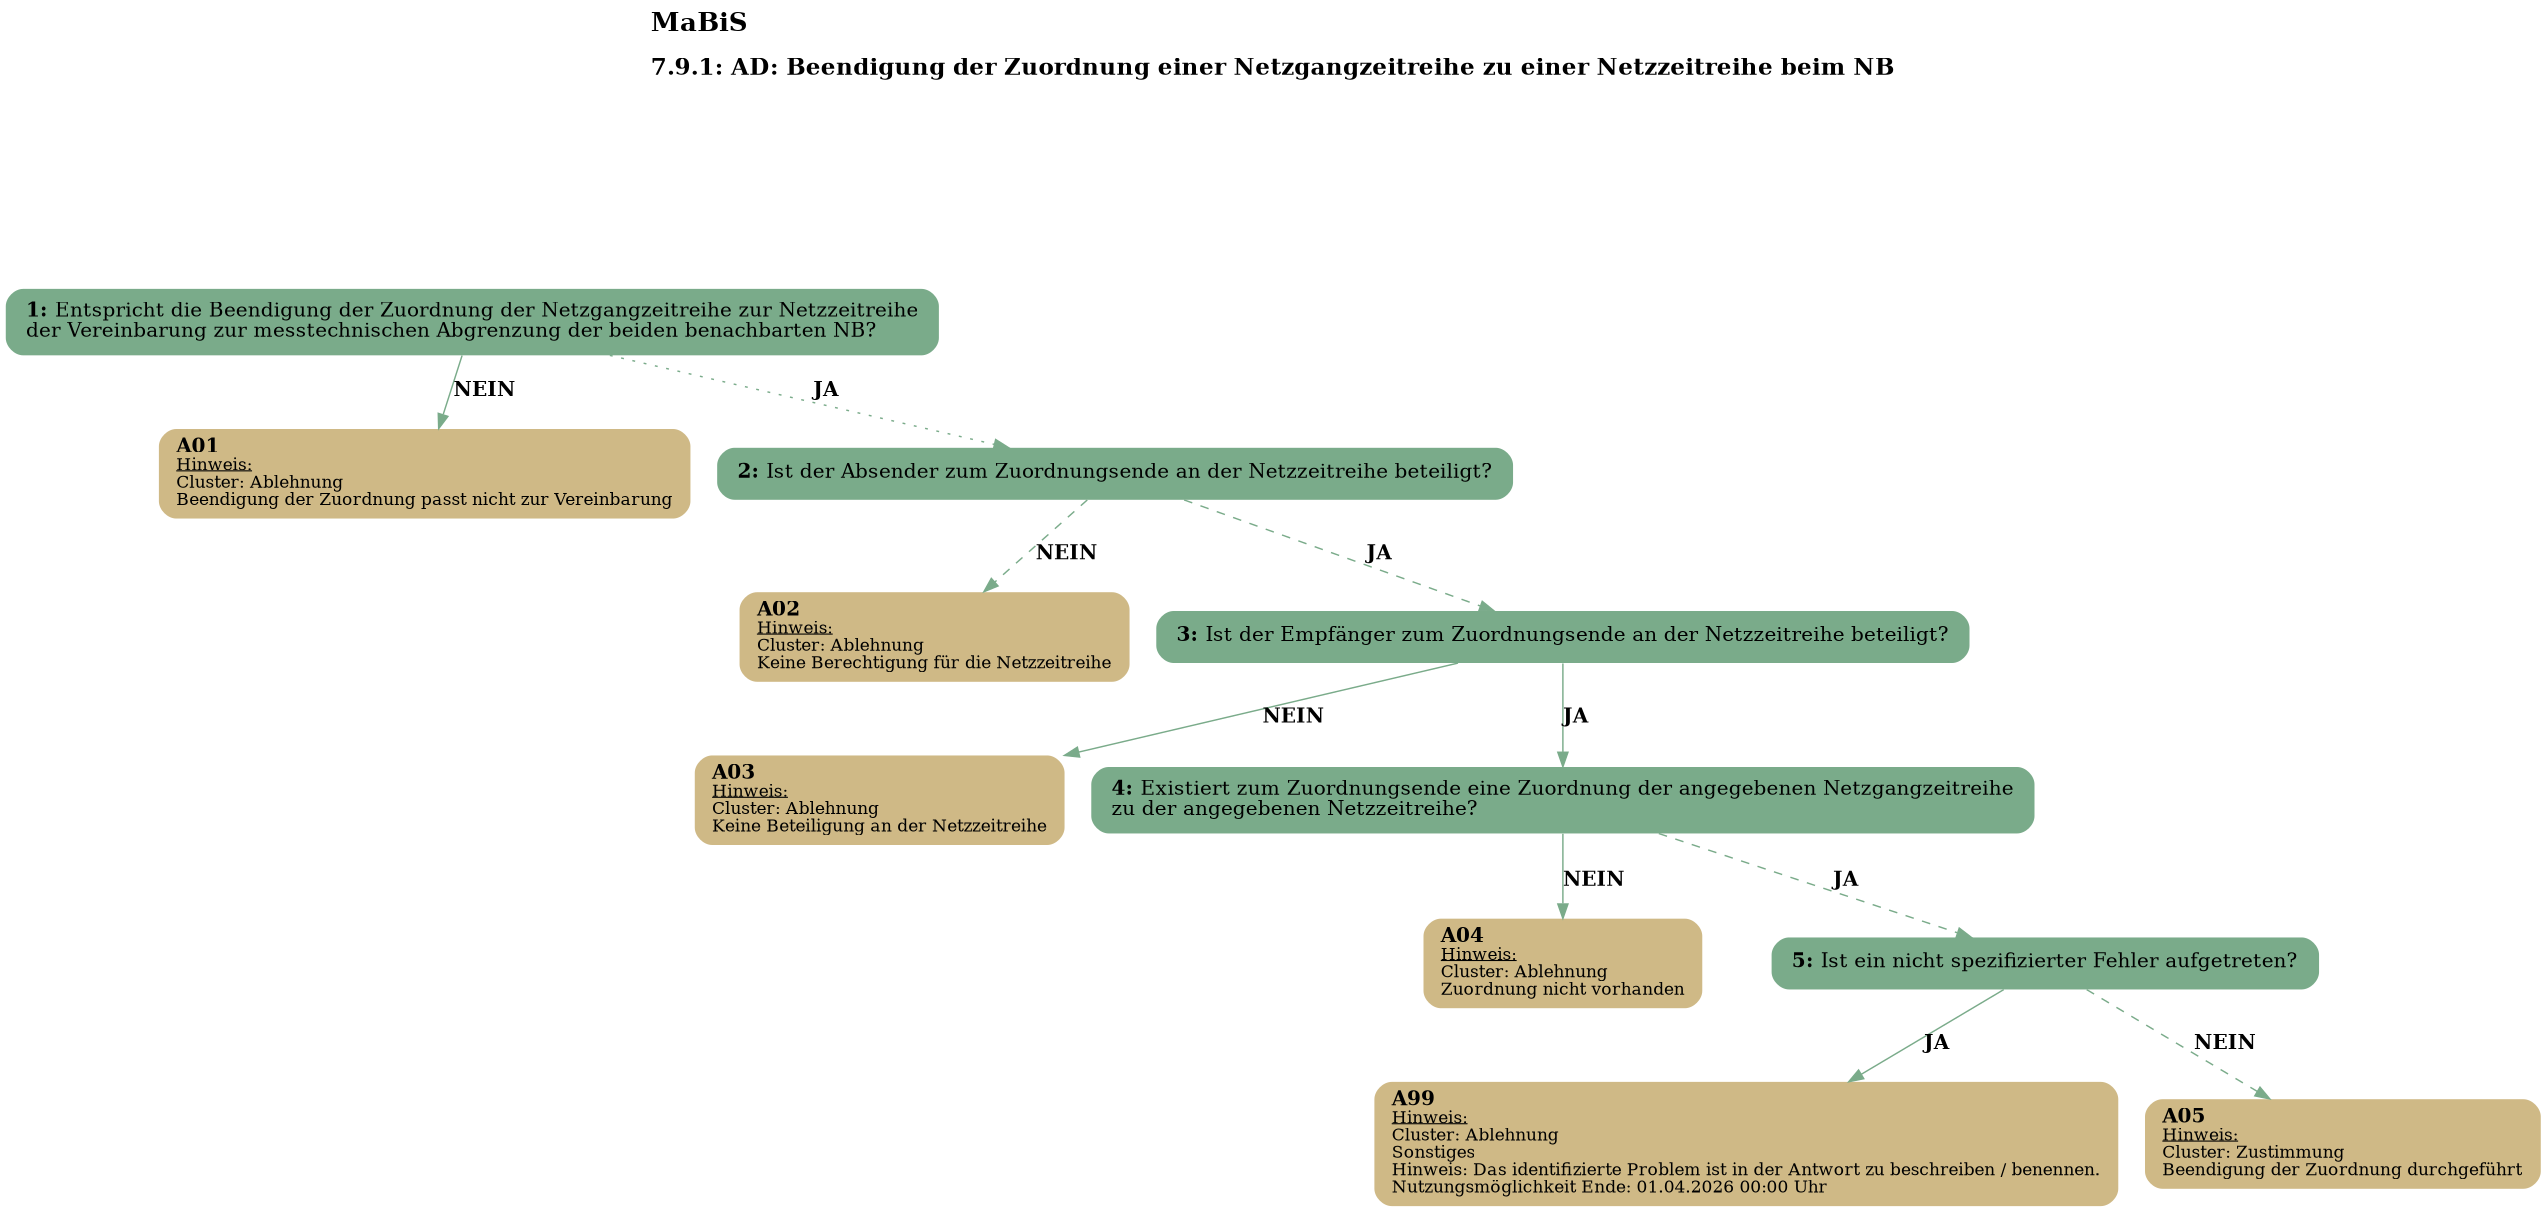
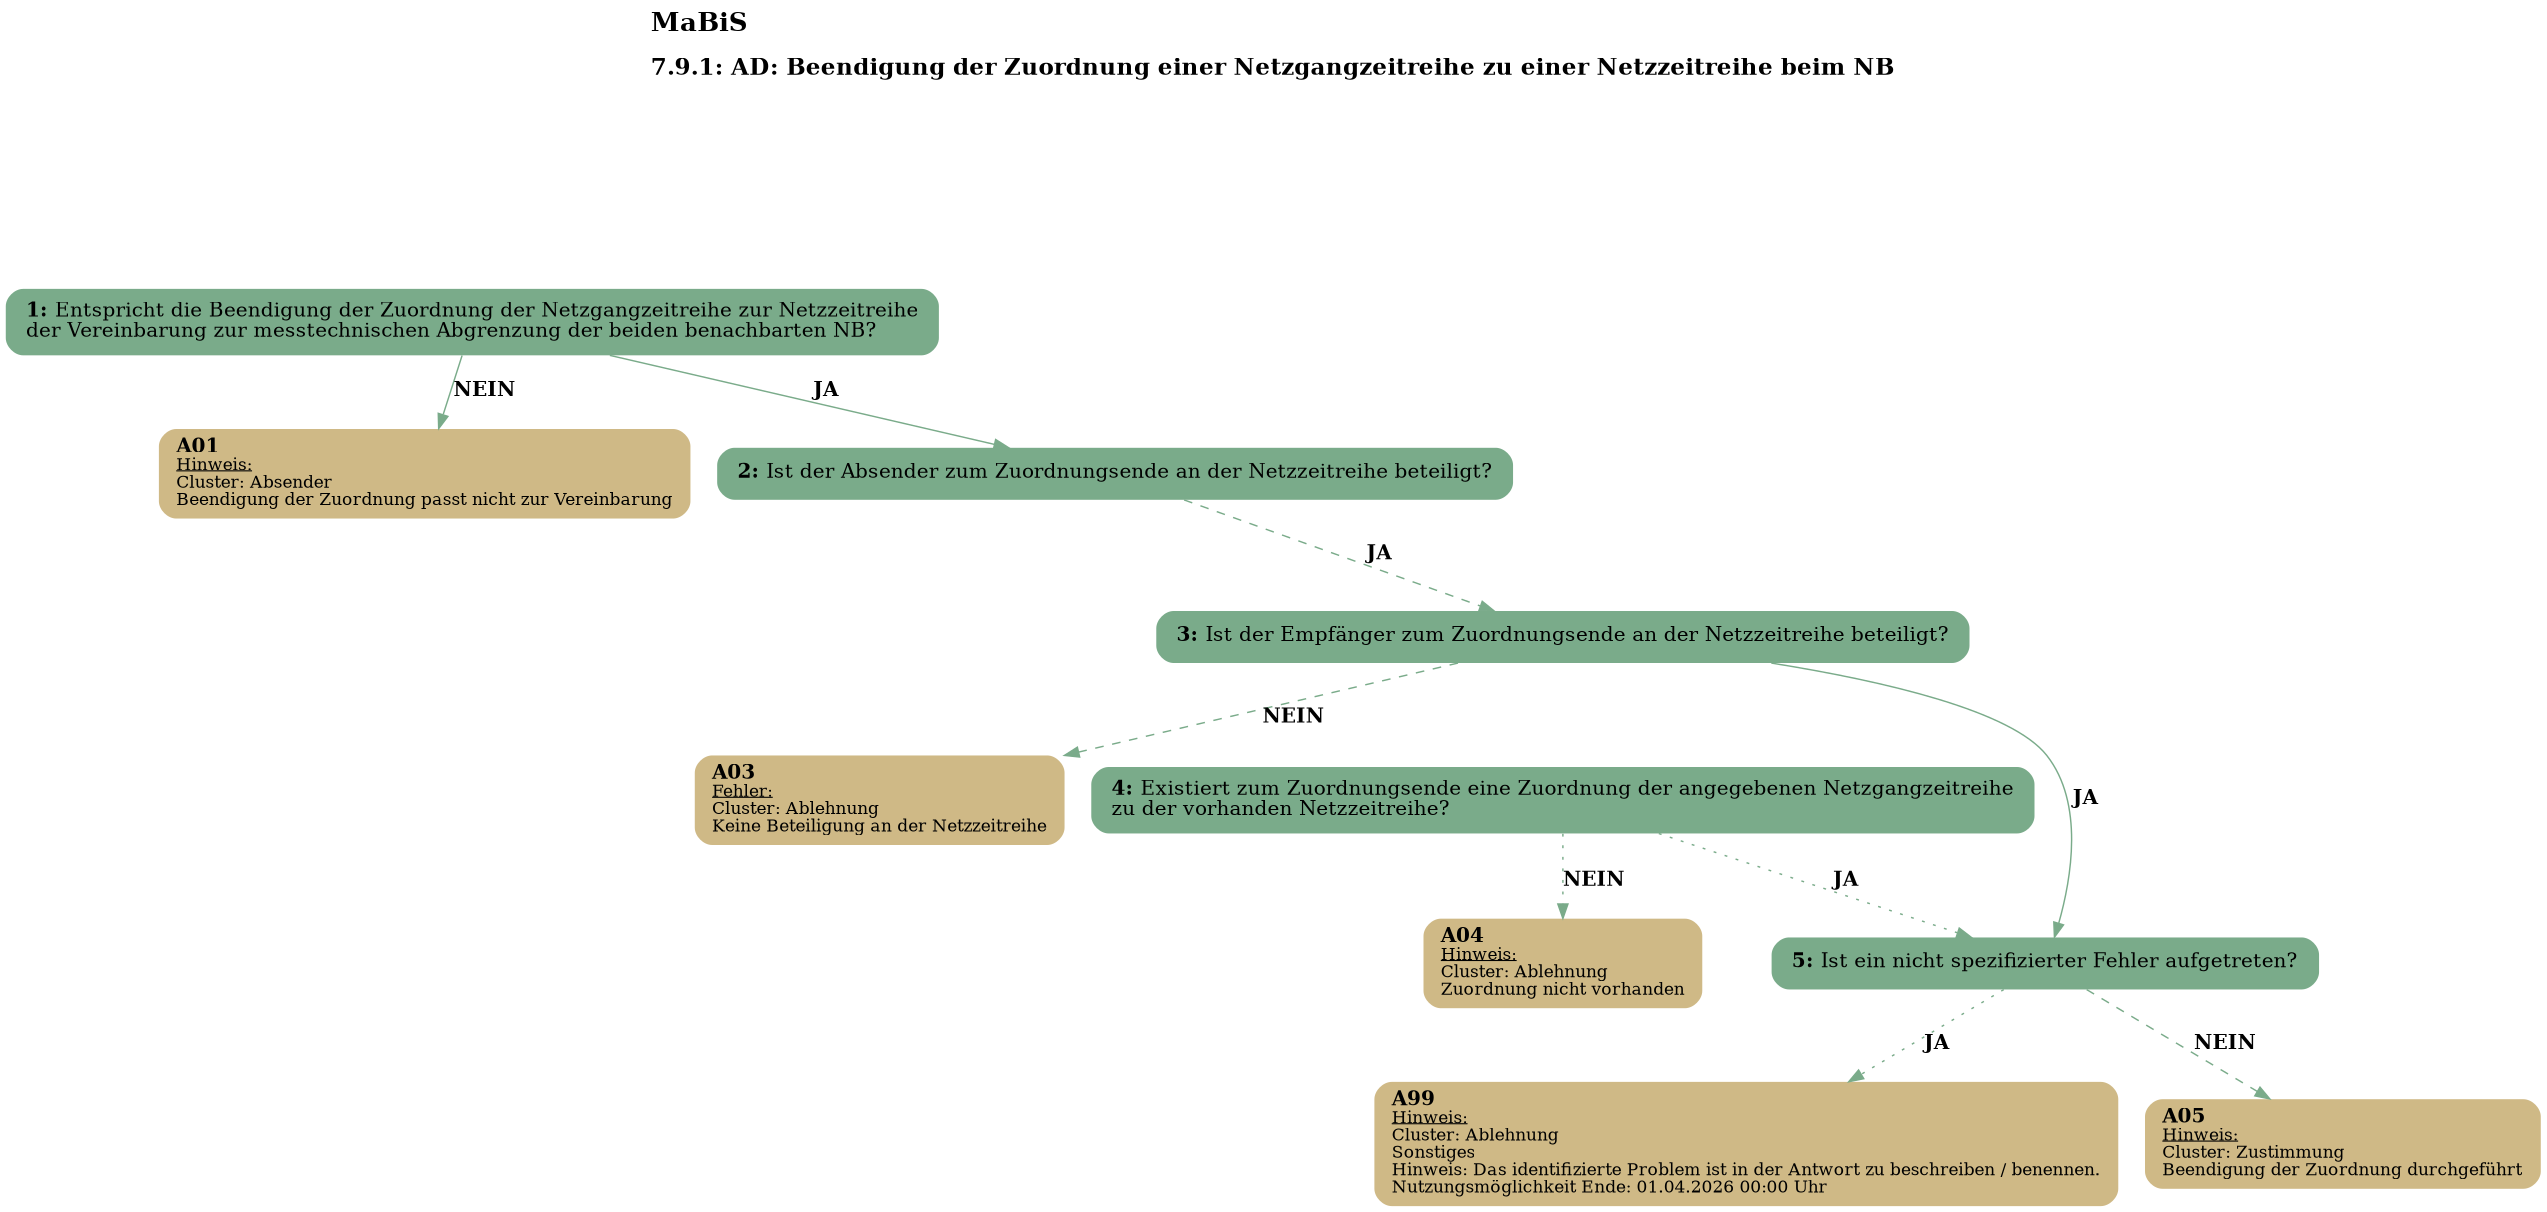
(802, 400) -> (802, 400)
(260, 482) -> (255, 482)
(935, 637) -> none
(1268, 708) -> (1268, 708)
(1563, 708) -> (1998, 722)
(750, 792) -> (743, 792)
(1295, 809) -> (1281, 809)
(1563, 869) -> (1563, 869)
(1808, 883) -> (1808, 883)
(1933, 1032) -> (1933, 1032)
